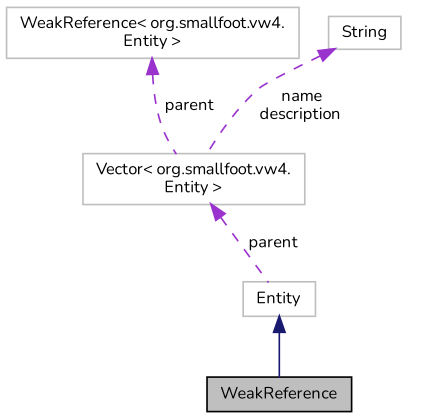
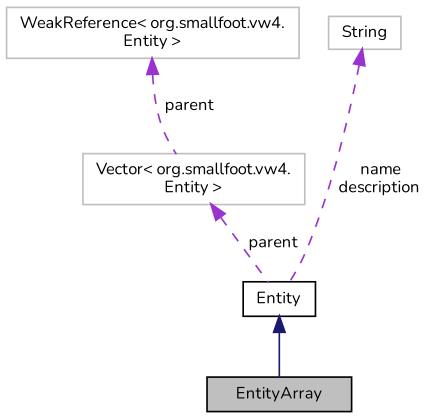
(254, 93) -> (332, 177)
(279, 299) -> (279, 299)
(279, 394) -> (279, 394)
